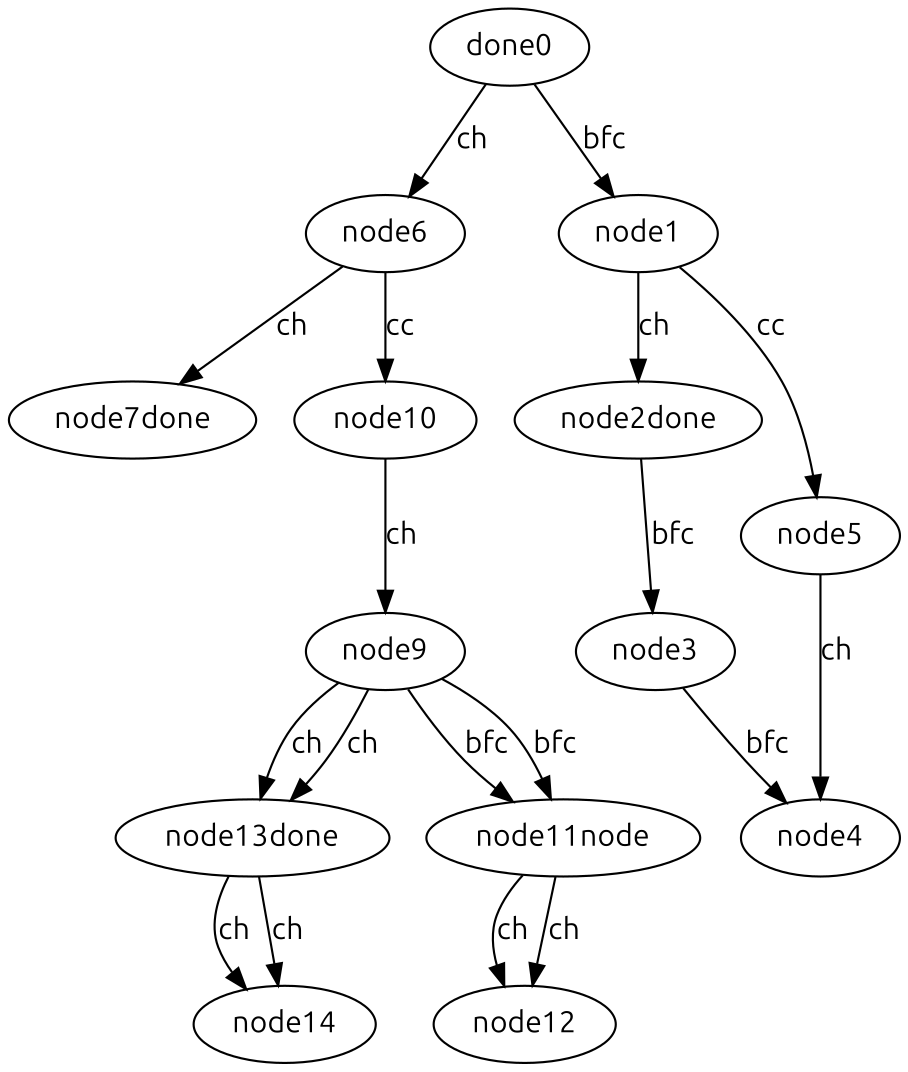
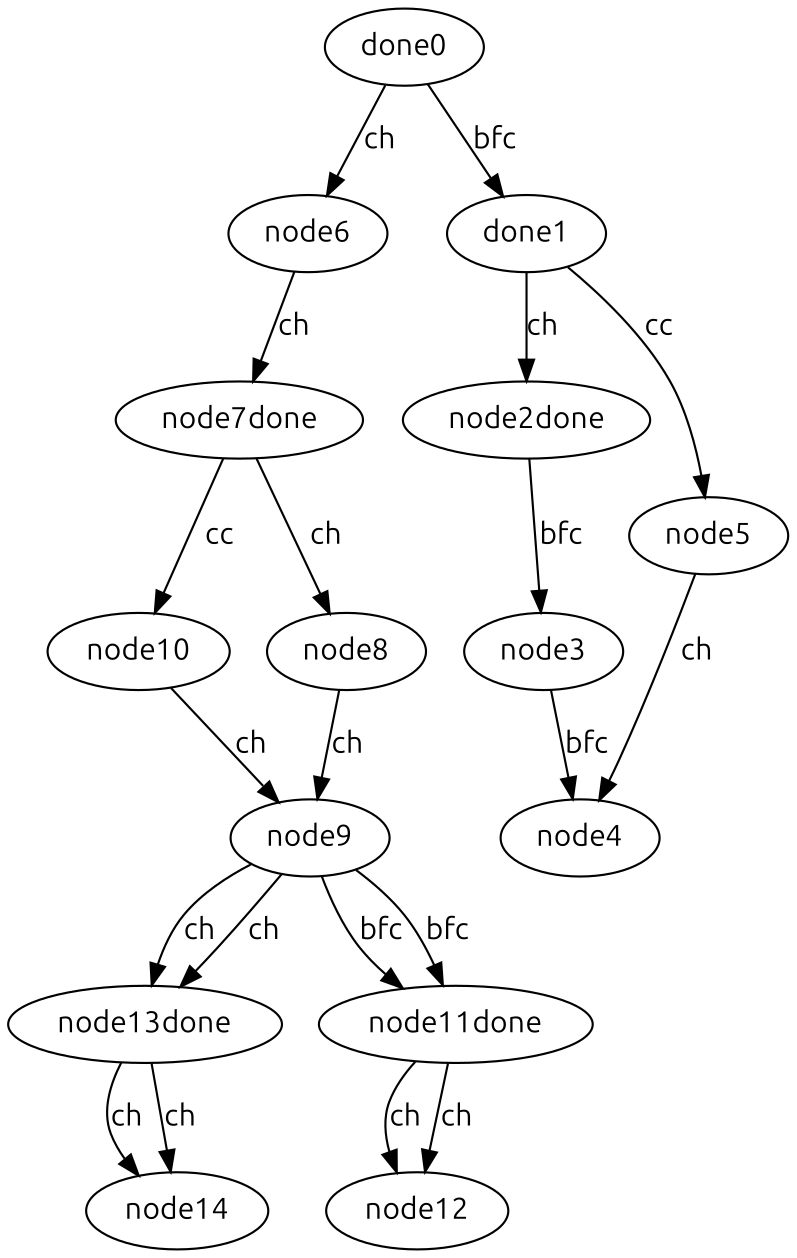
(638, 234) -> (527, 234)
(385, 316) -> (193, 526)
none -> (347, 651)
(563, 838) -> (456, 1024)
